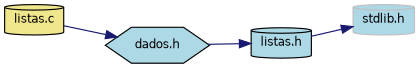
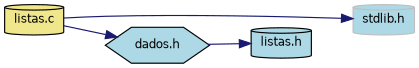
(326, 33) -> (203, 16)
